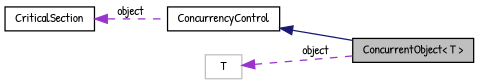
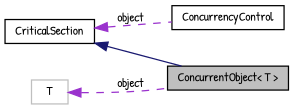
(323, 35) -> (144, 56)
